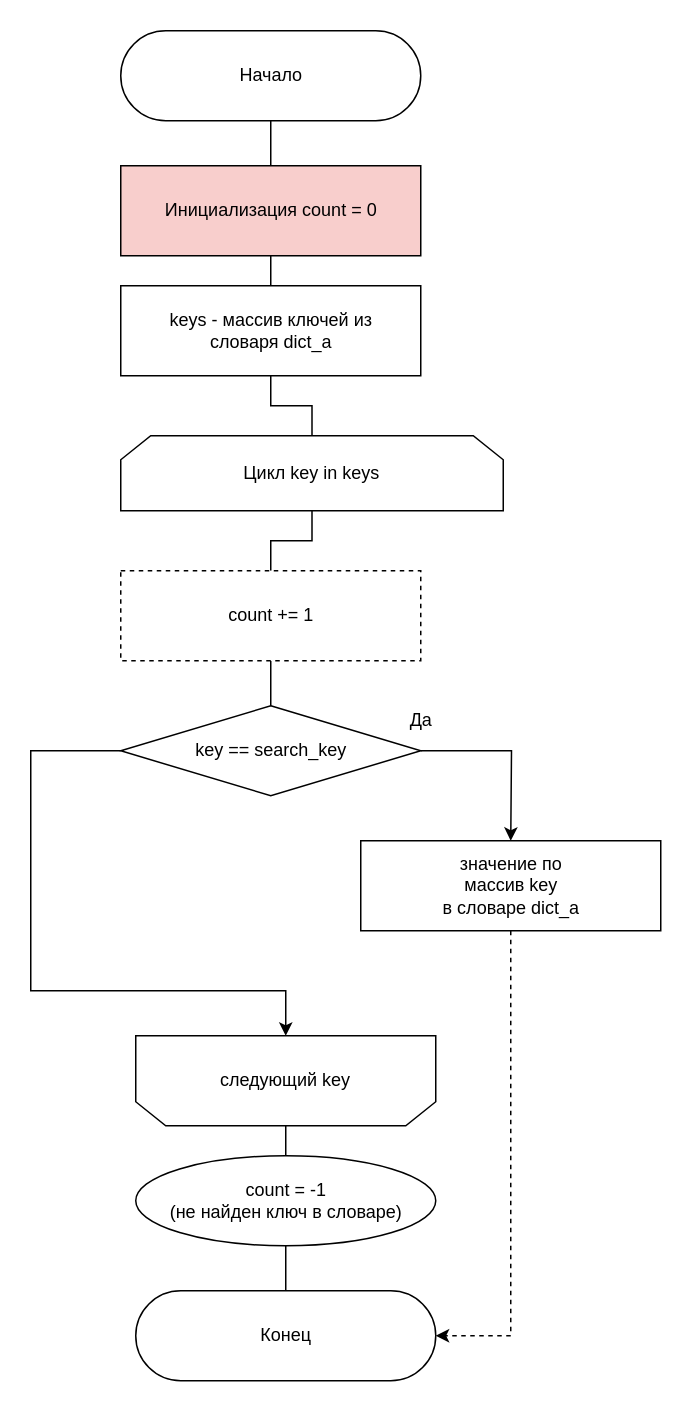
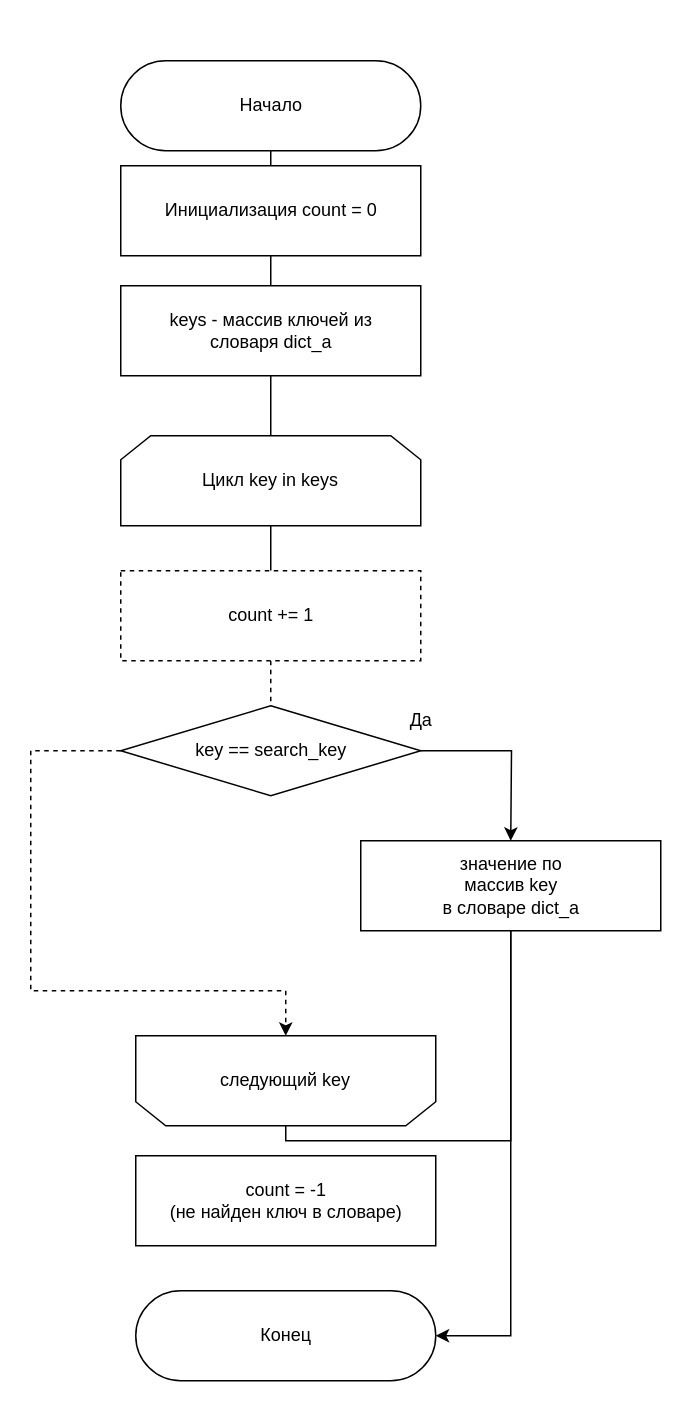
(271, 76) -> (271, 106)
(271, 211) -> (271, 211)
(312, 473) -> (271, 481)
(271, 684) -> (271, 684)
(31, 973) -> (31, 973)
(286, 1147) -> (395, 1141)
(286, 1201) -> (286, 1201)
(286, 1268) -> none
(511, 1270) -> (511, 1270)
